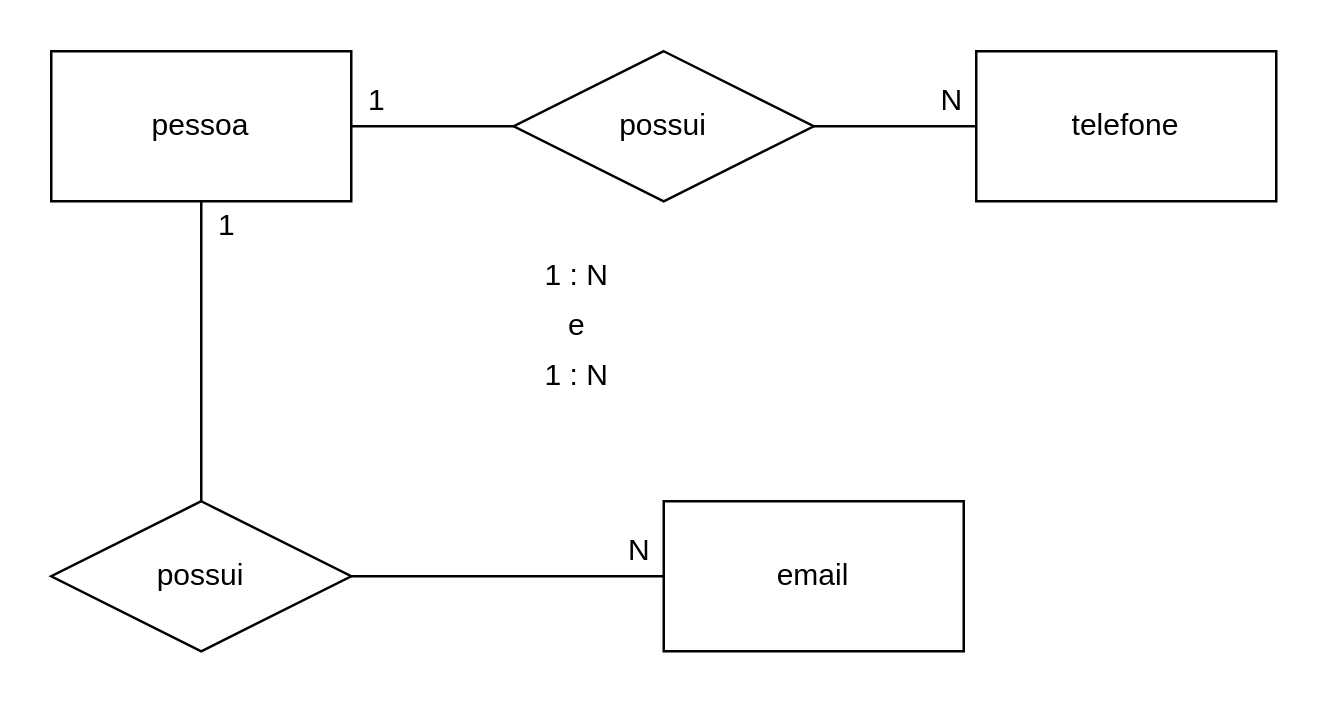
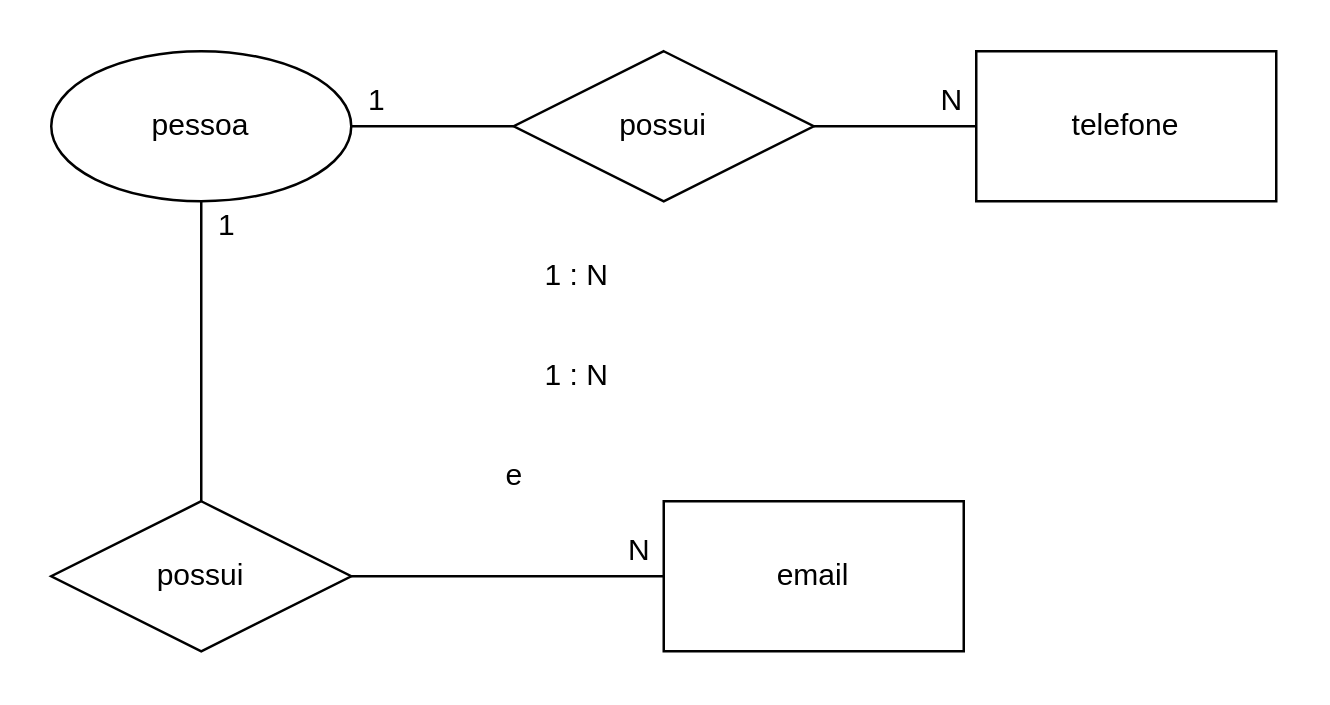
(201, 126) -> (201, 126)
(576, 326) -> (514, 476)
